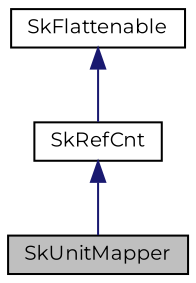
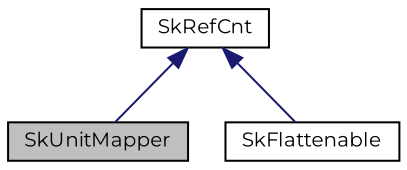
(98, 95) -> (266, 93)
